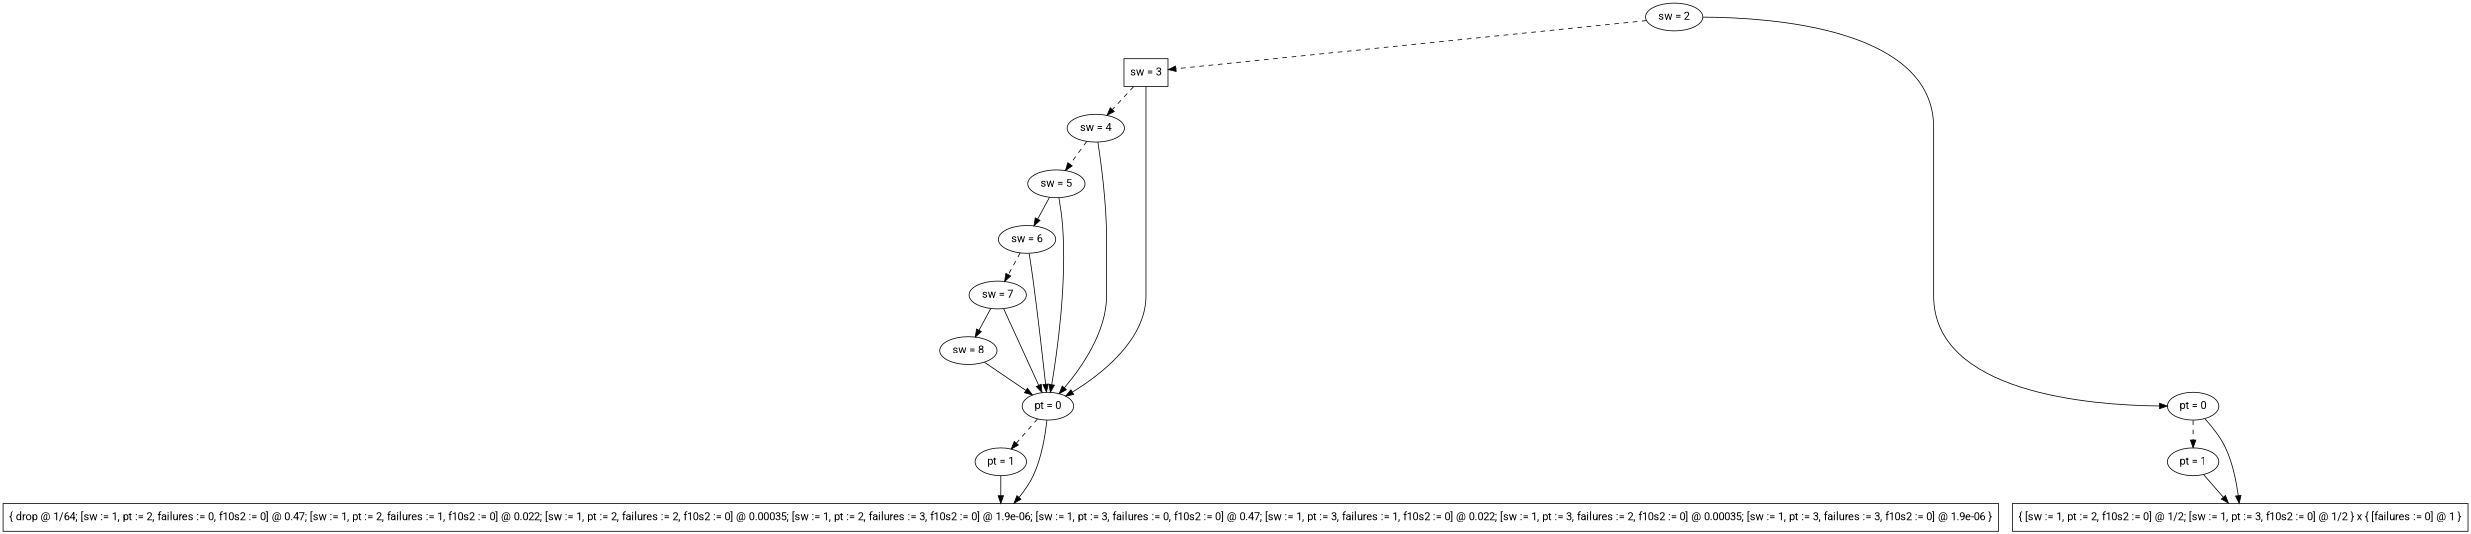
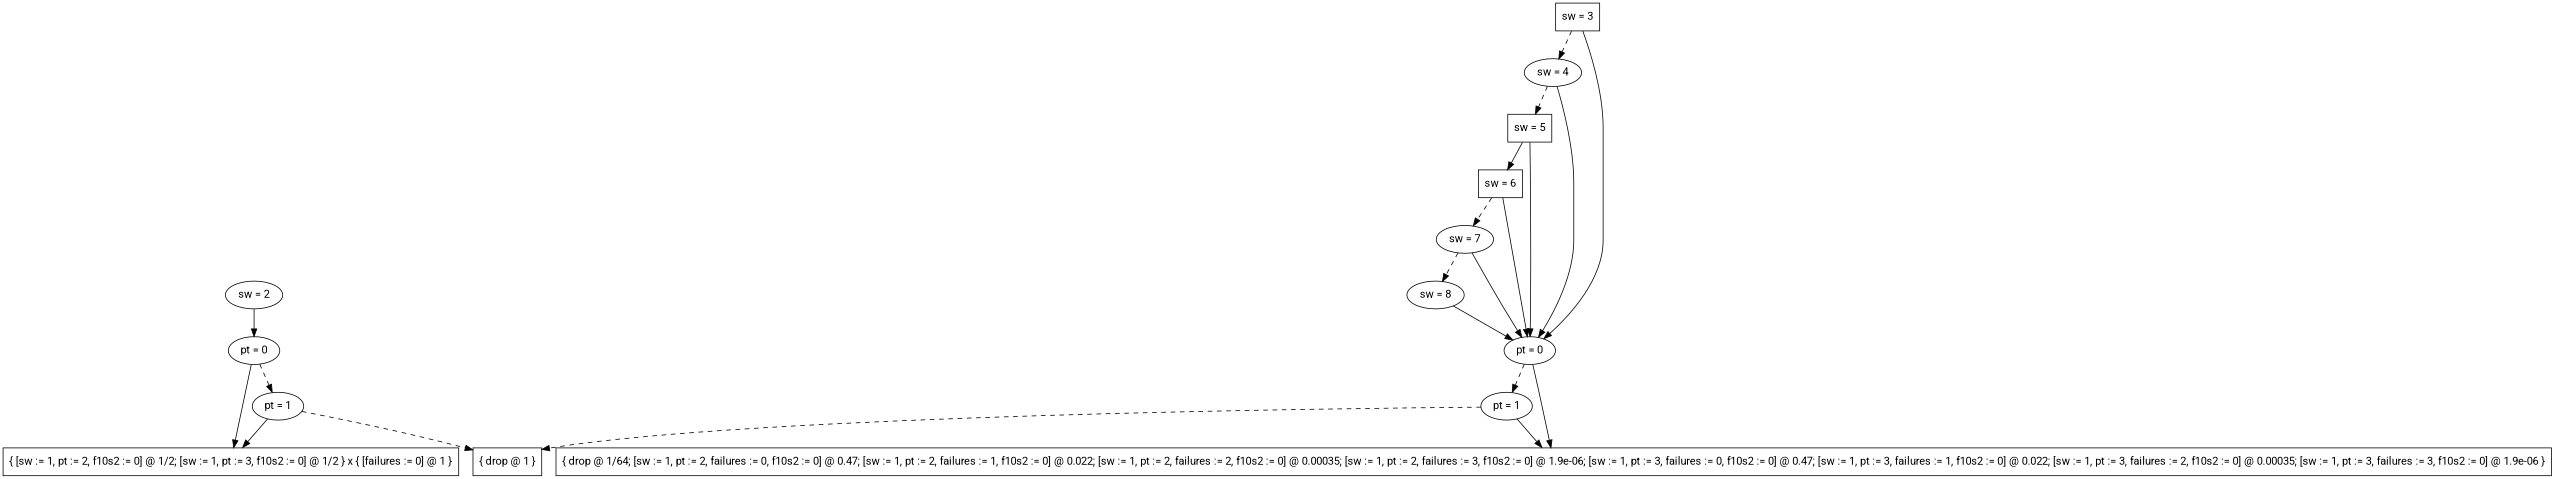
(1411, 45) -> none
(1056, 184) -> (1530, 128)
(1027, 239) -> (1500, 184)
(985, 319) -> (1452, 264)
none -> (507, 462)
